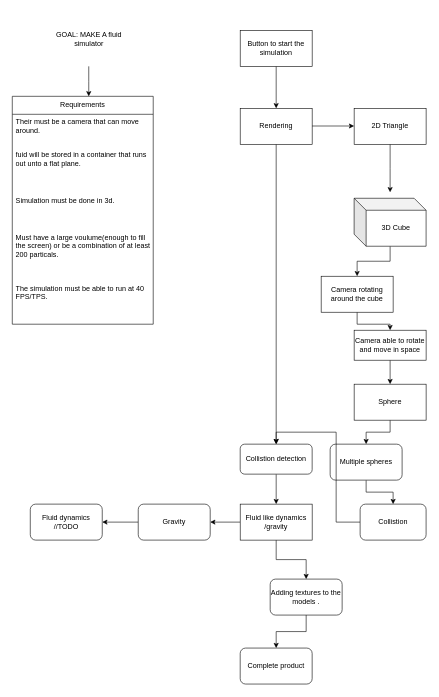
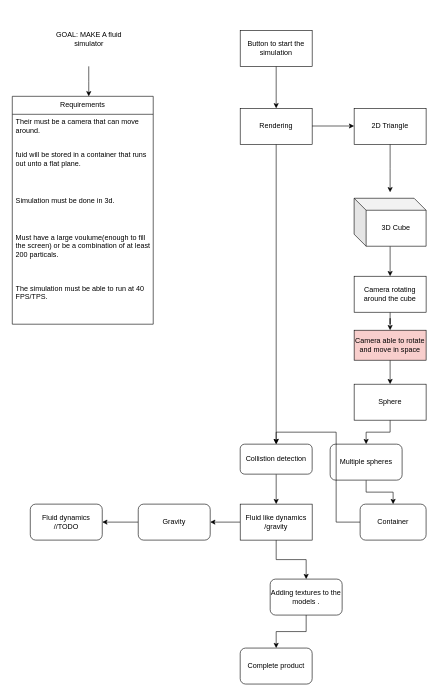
(357, 294) -> (390, 294)
(390, 345) -> (390, 345)
(393, 522) -> (393, 522)
